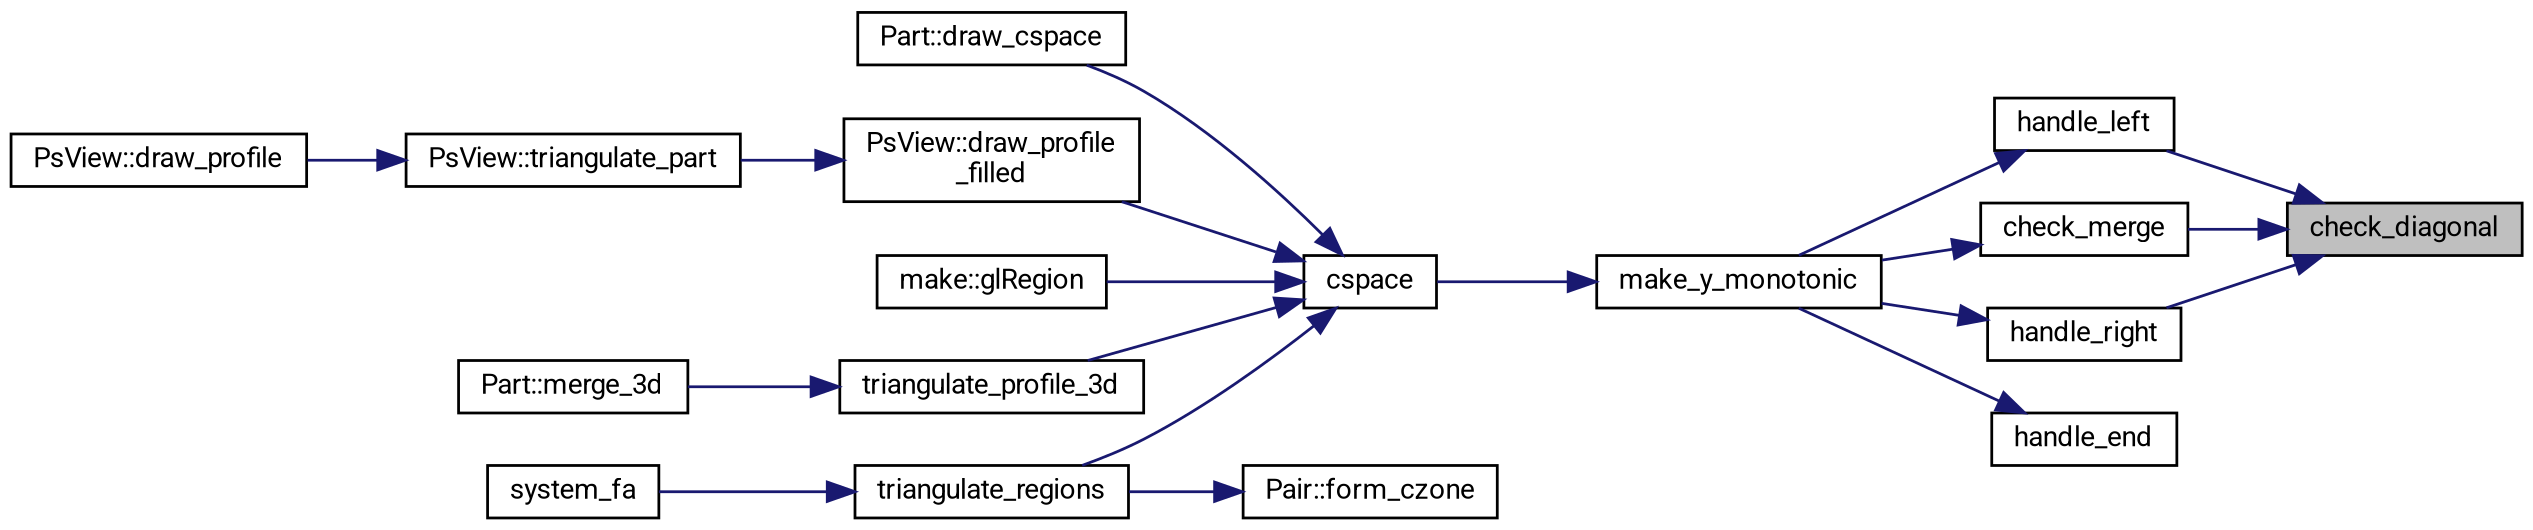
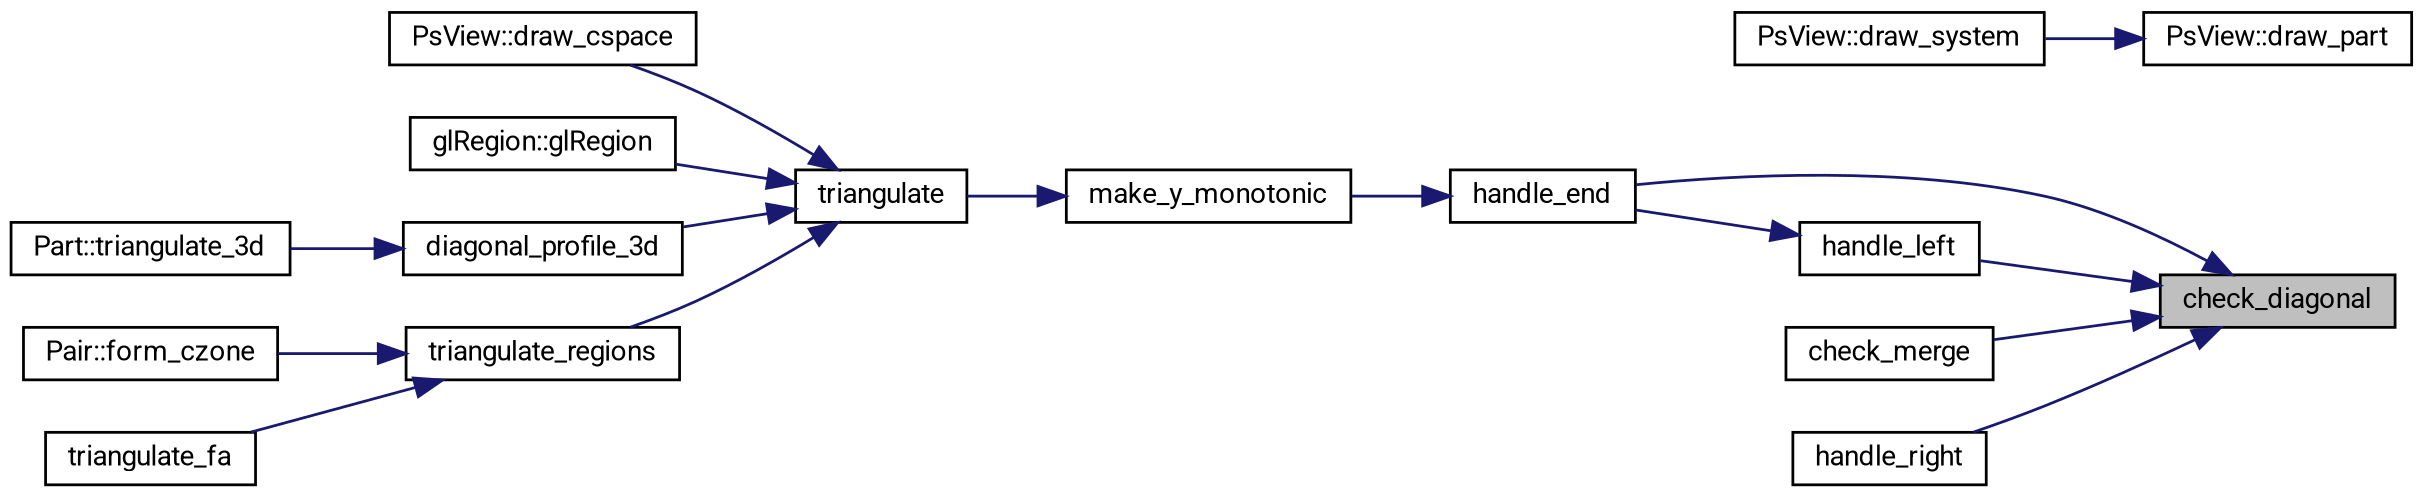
(992, 39) -> (543, 39)
(159, 160) -> (1890, 39)
(573, 160) -> (2278, 39)
(992, 160) -> none
none -> (1929, 180)
(1899, 209) -> (1703, 220)
(1917, 255) -> none
(992, 282) -> (543, 144)
(1370, 282) -> (881, 196)
(1920, 309) -> none
(573, 387) -> (151, 249)
(992, 387) -> (543, 249)
(573, 492) -> (151, 459)
(1172, 492) -> (328, 354)
